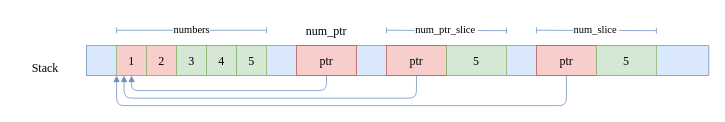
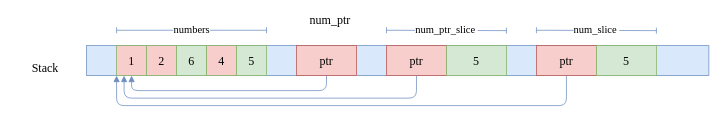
(327, 30) -> (330, 19)
(192, 60) -> (192, 60)
(222, 60) -> (222, 60)
